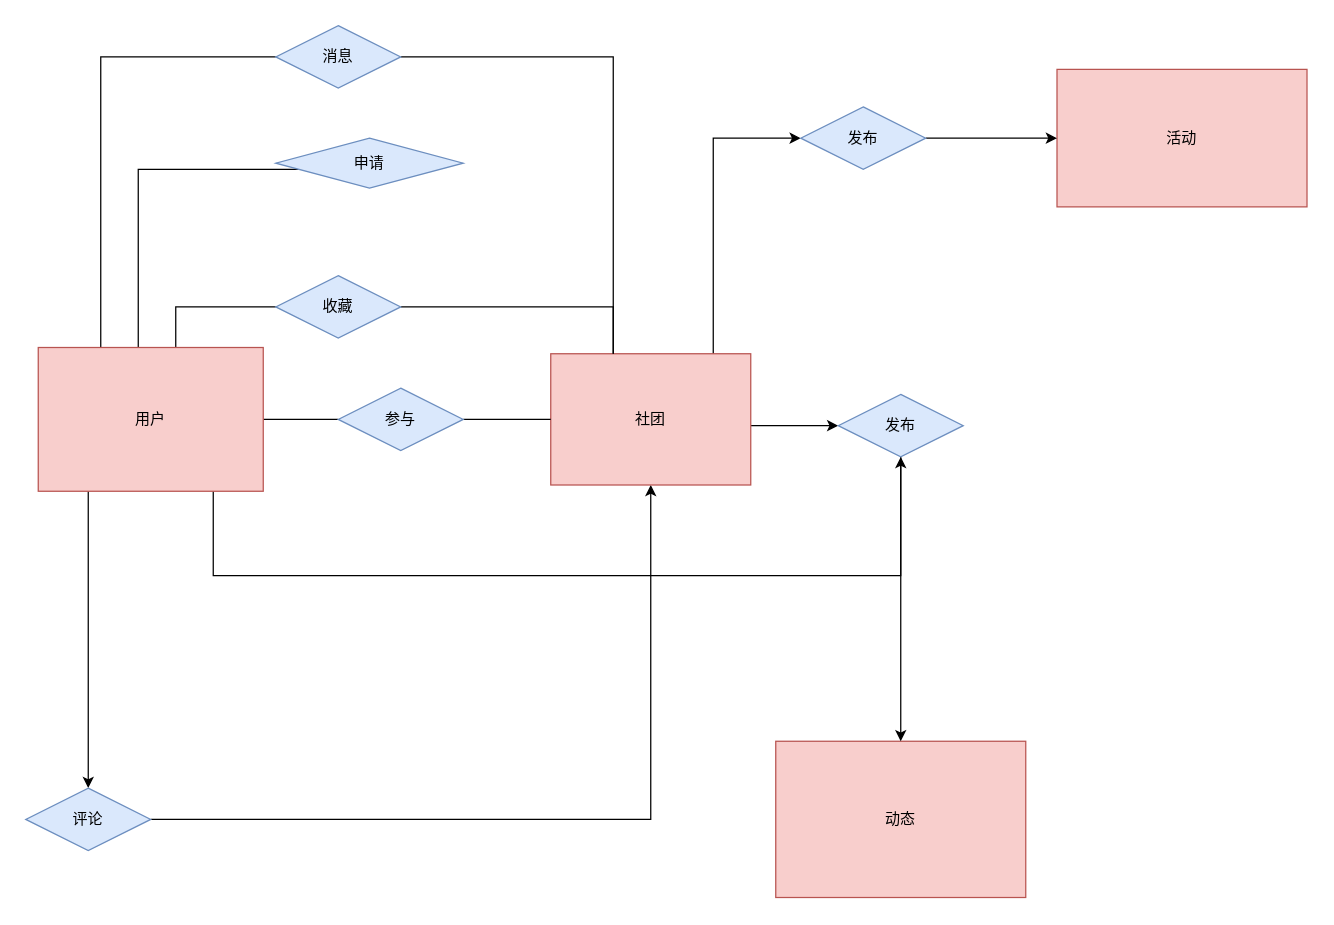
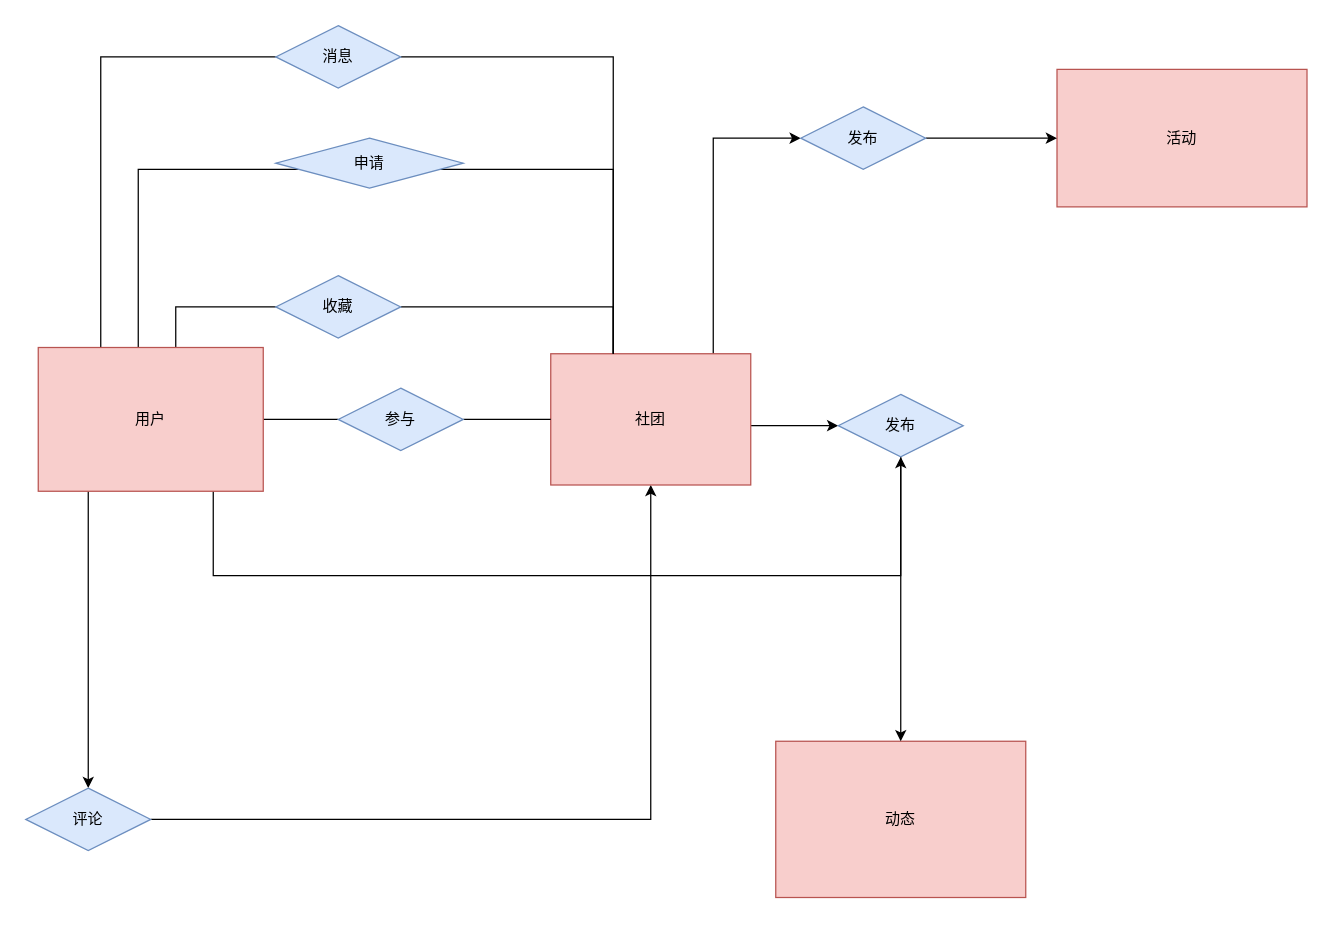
none -> (525, 169)
